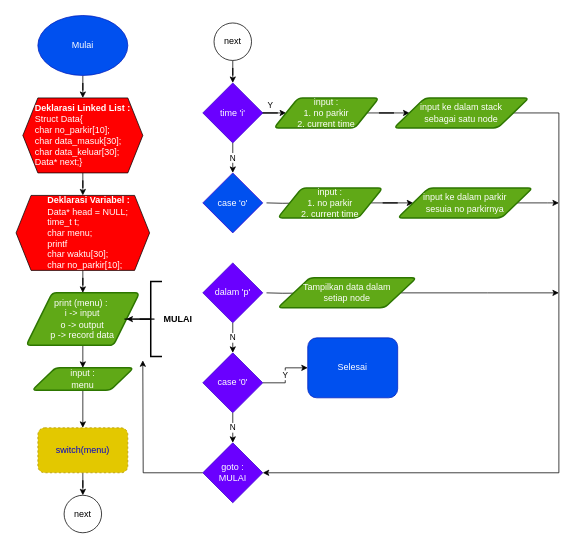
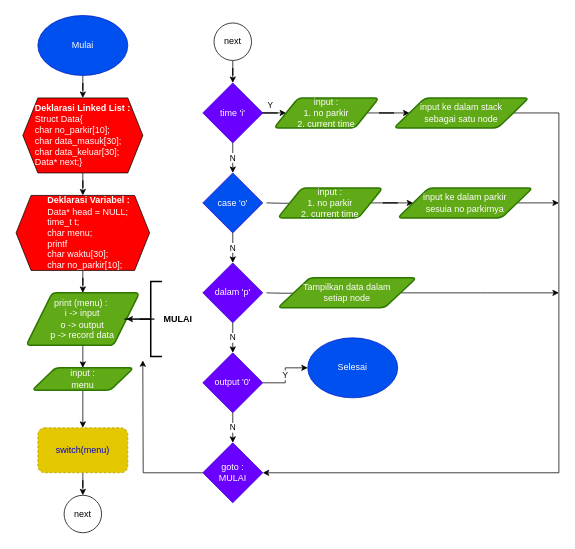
none -> (233, 245)
(353, 368) -> (353, 368)
(233, 383) -> (233, 383)
